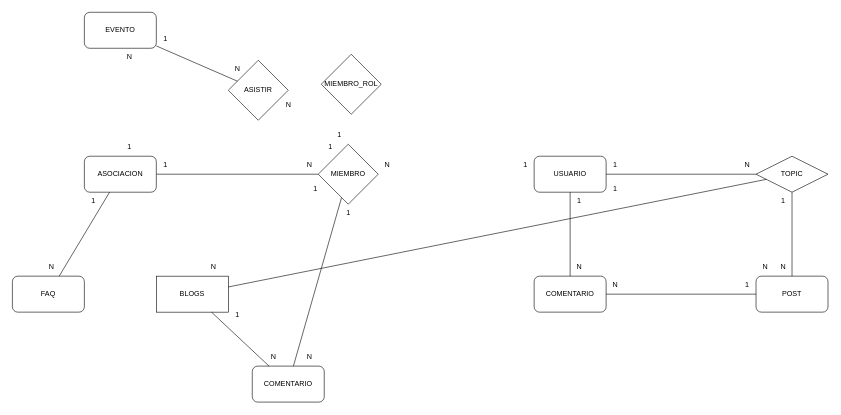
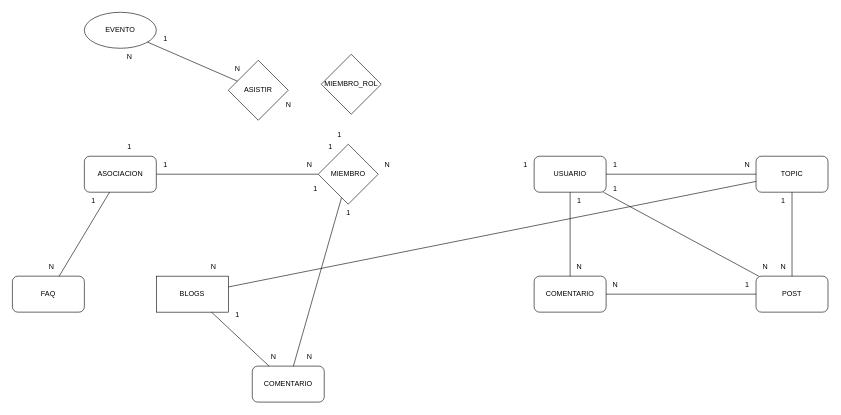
(120, 30) -> (120, 30)
(792, 174) -> (792, 174)
none -> (681, 234)
